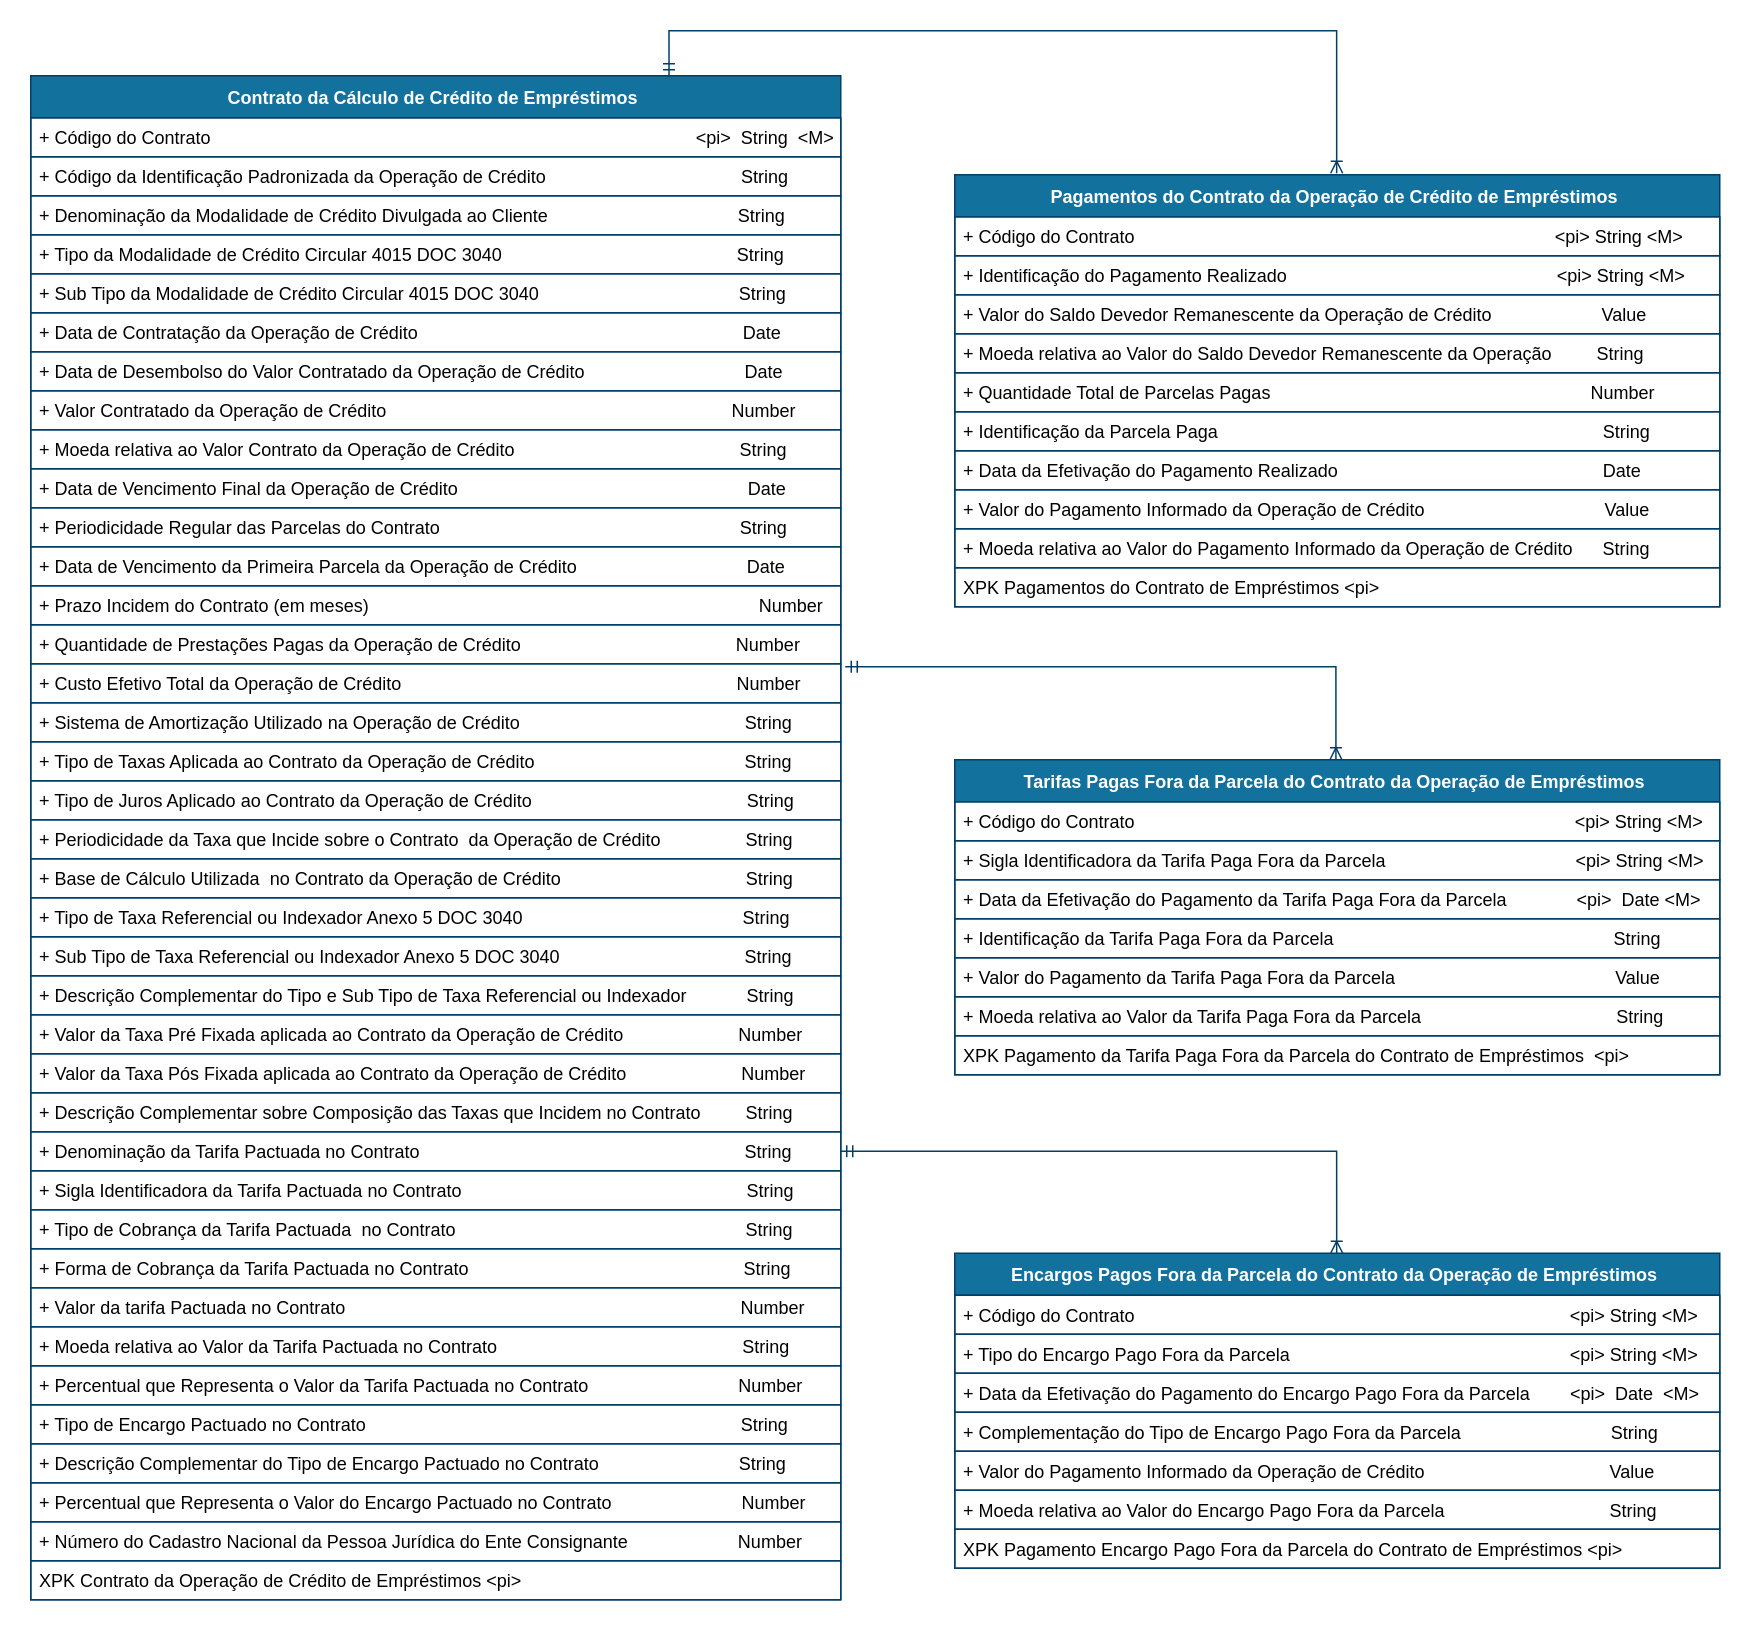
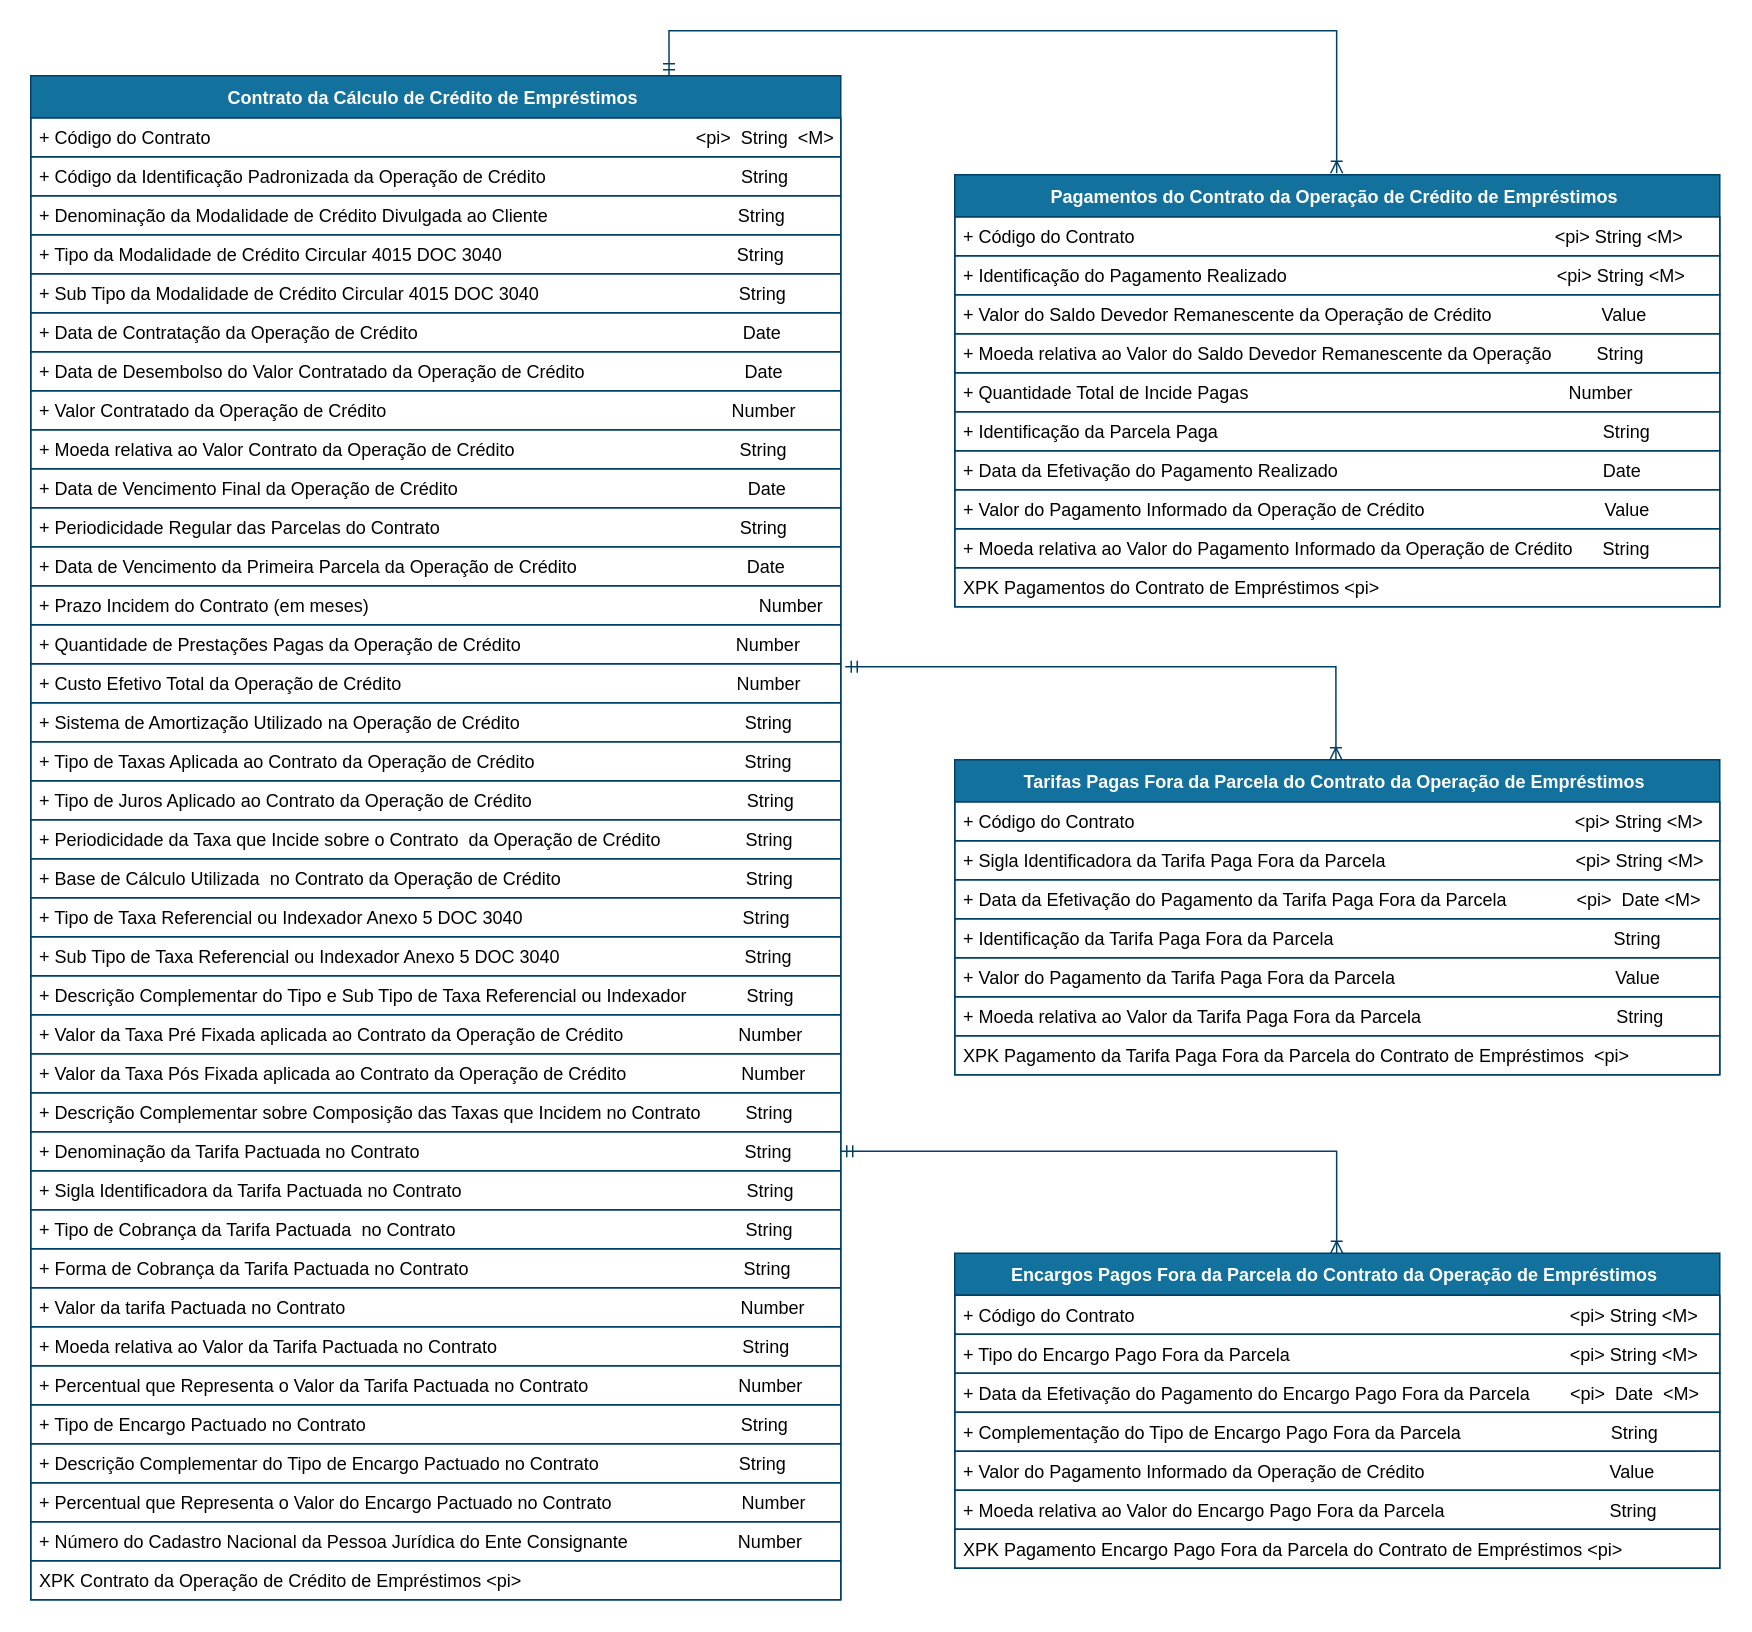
(1404, 393) -> (1394, 393)
